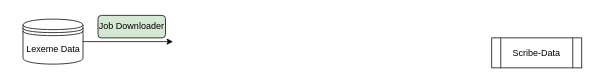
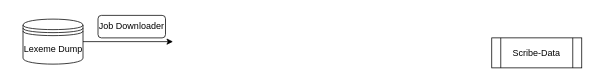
(132, 27) -> (132, 27)
(53, 49) -> (53, 49)
